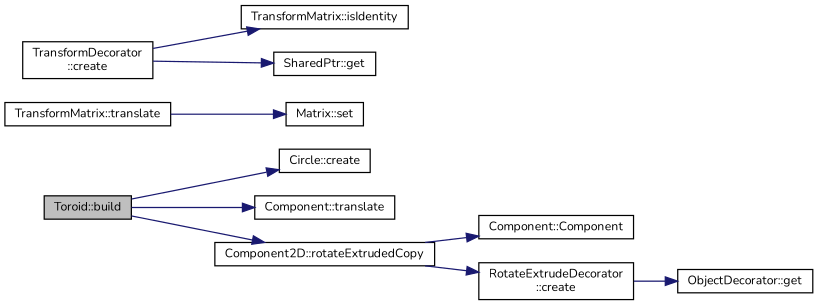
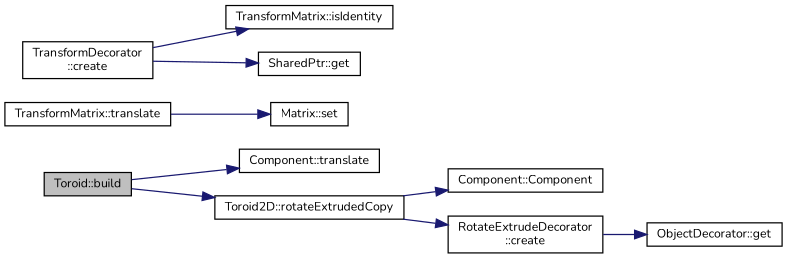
(325, 161) -> none
(325, 254) -> (309, 207)
